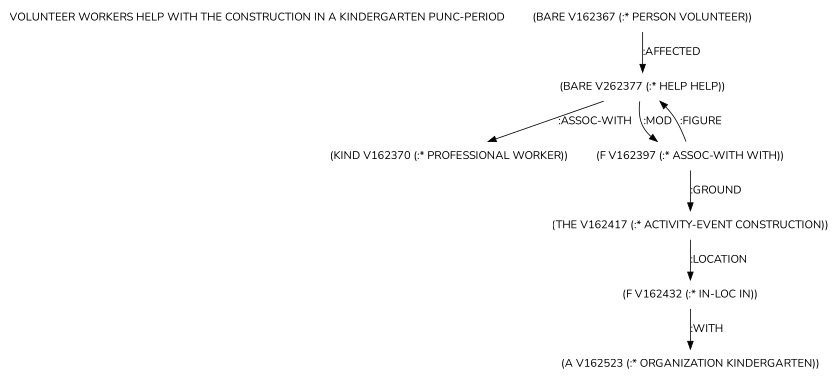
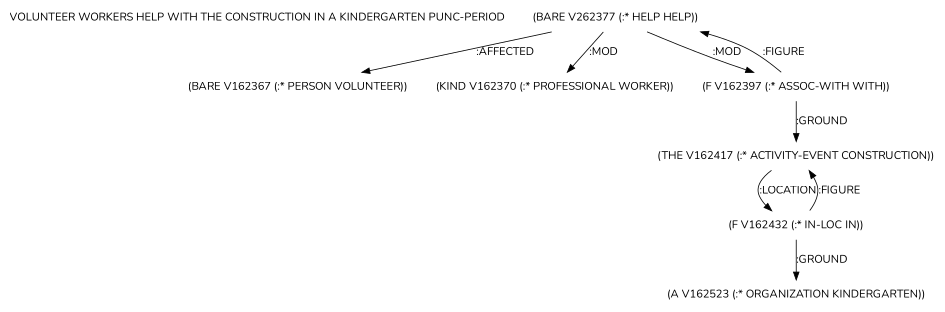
(643, 48) -> (461, 51)
(595, 121) -> (604, 52)
none -> (817, 194)
(707, 329) -> (822, 260)
